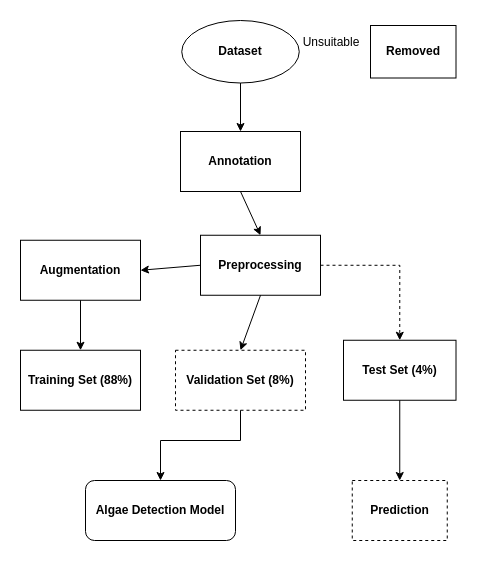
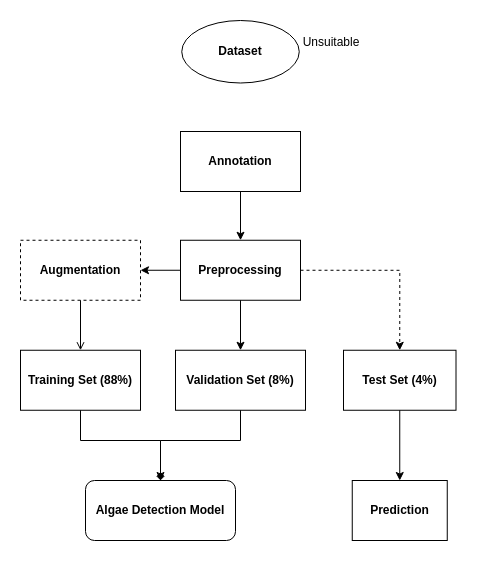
(413, 52) -> none
(241, 104) -> none
(261, 265) -> (241, 270)
(81, 270) -> (81, 270)
(81, 342) -> (81, 343)
(400, 370) -> (400, 380)
(241, 380) -> (241, 380)
(241, 411) -> (241, 411)
none -> (105, 441)
(400, 511) -> (400, 511)
